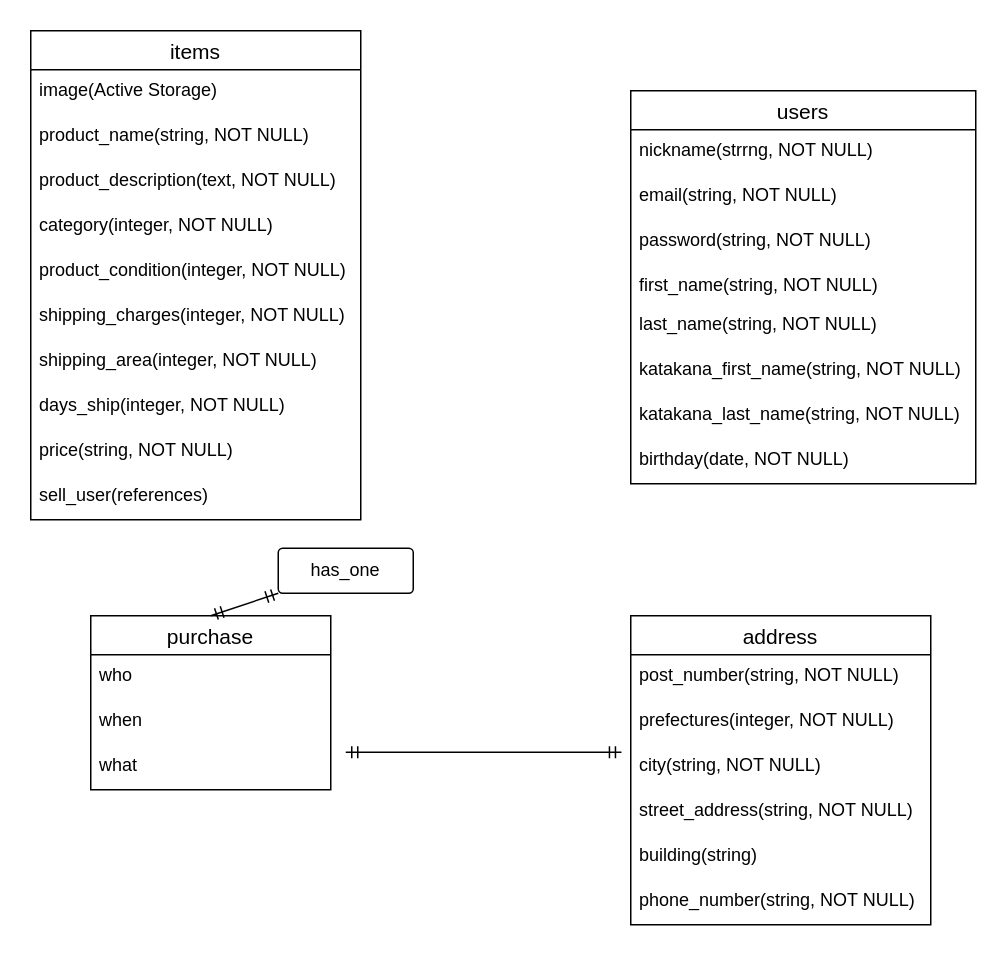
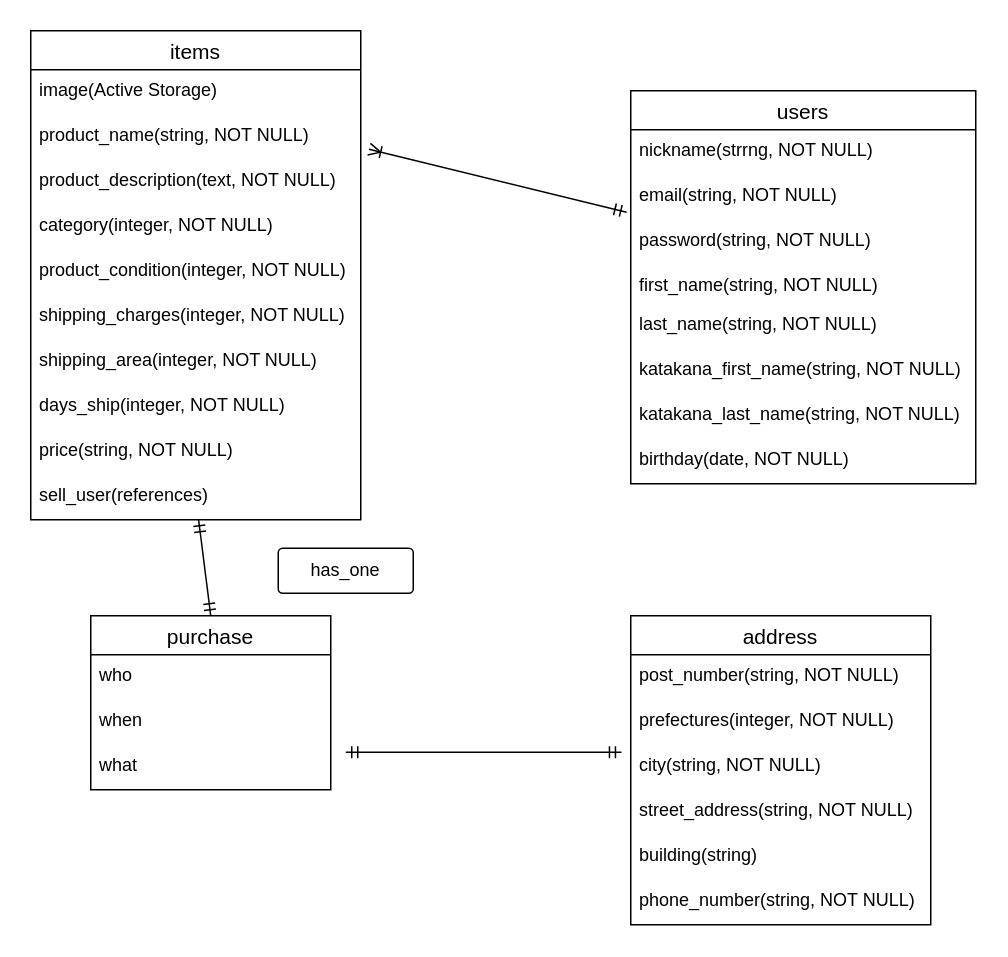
none -> (498, 181)
(244, 605) -> (205, 569)
